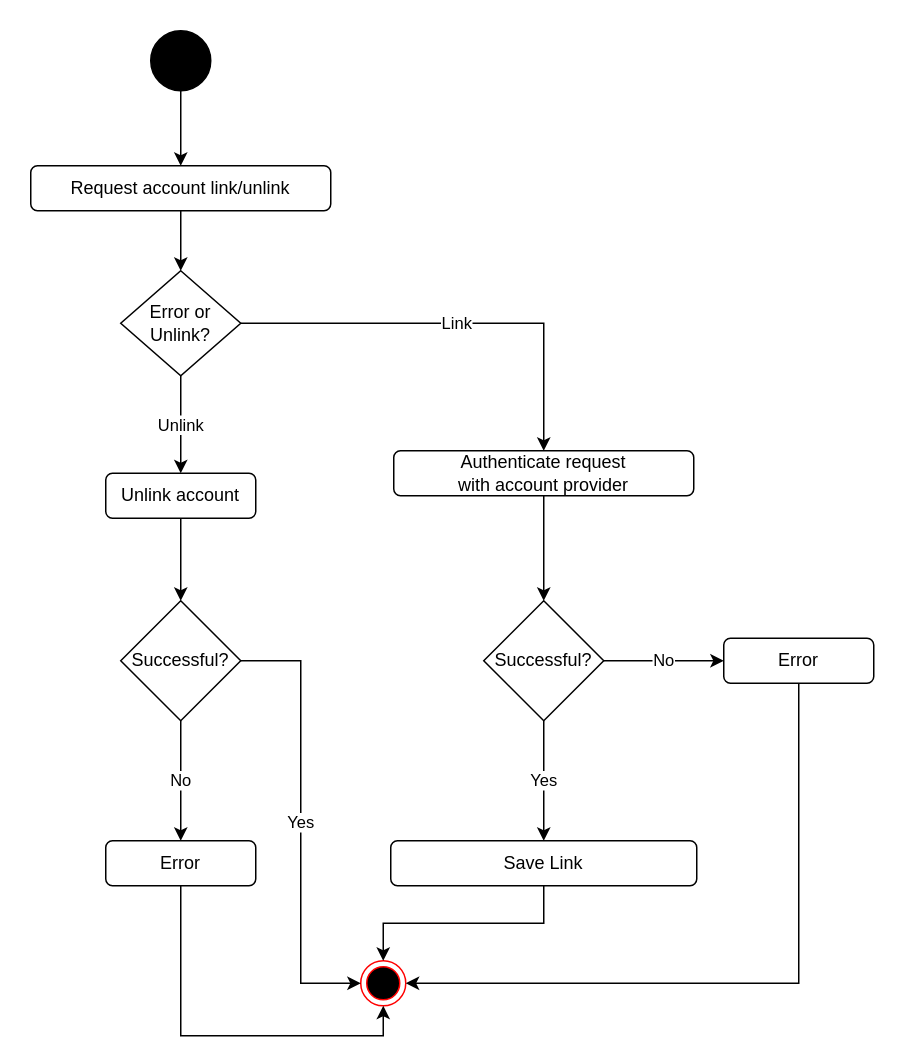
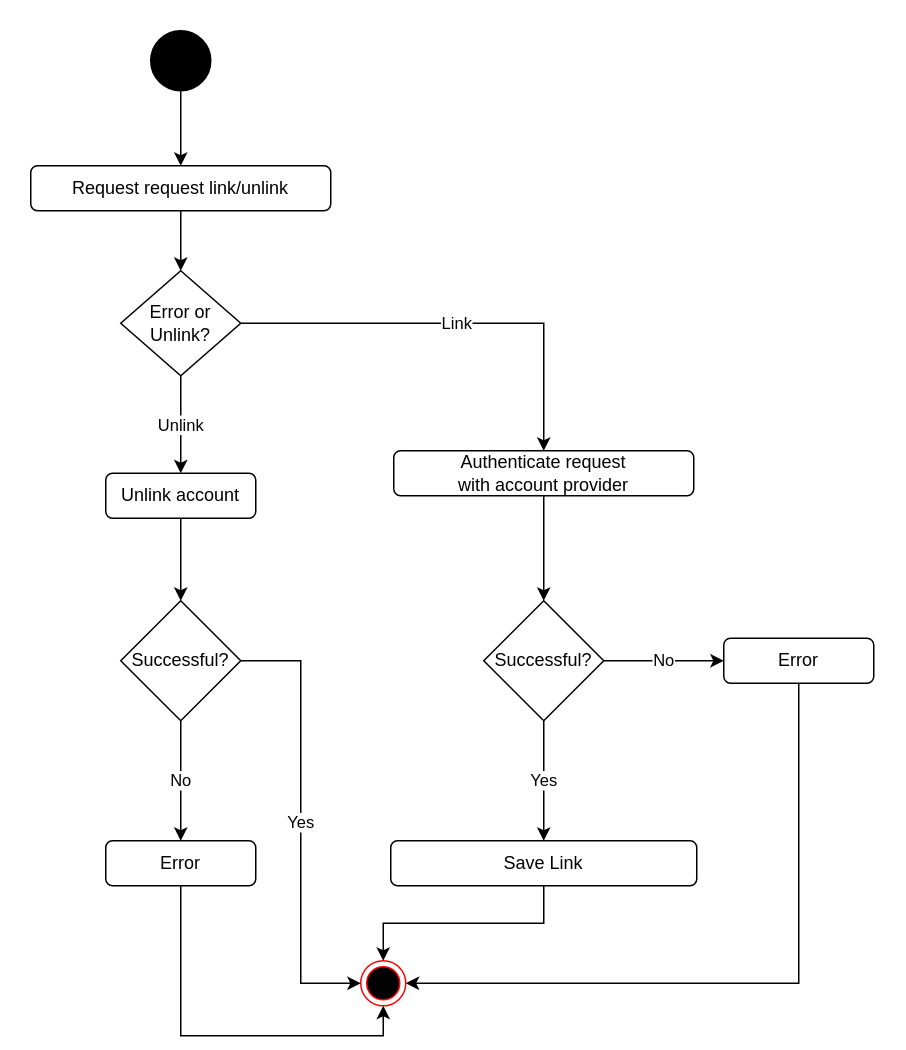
(181, 188) -> (181, 188)
